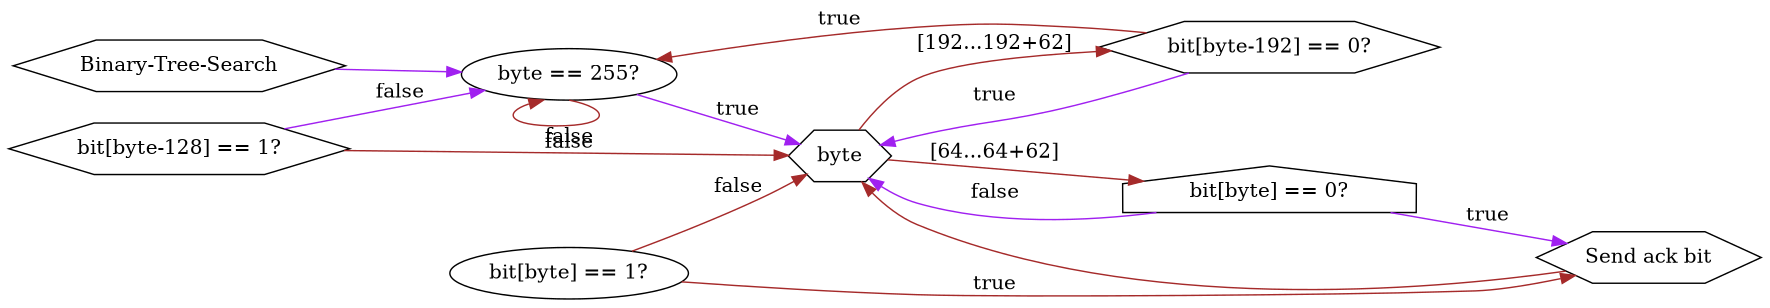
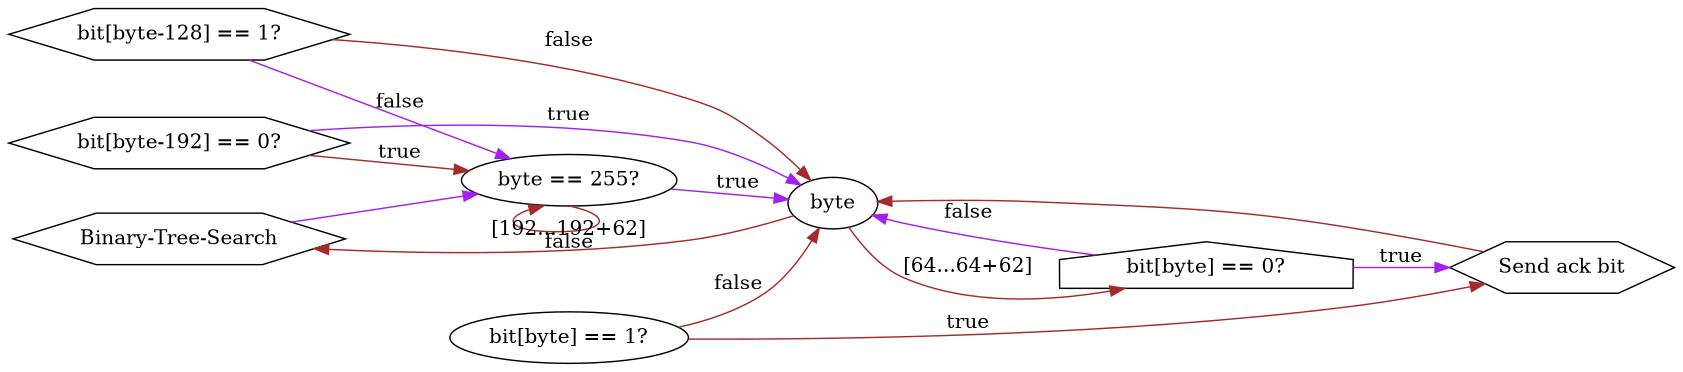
(967, 65) -> (563, 250)
(840, 156) -> (833, 203)
